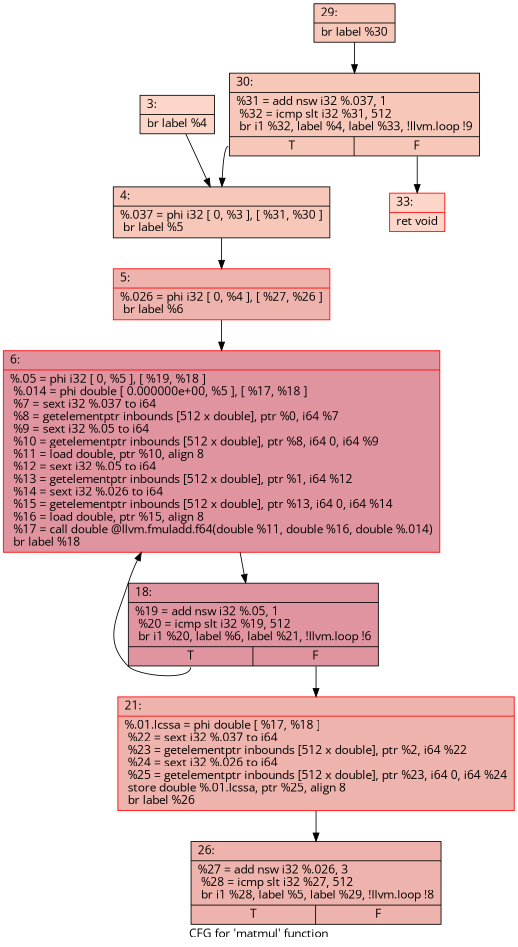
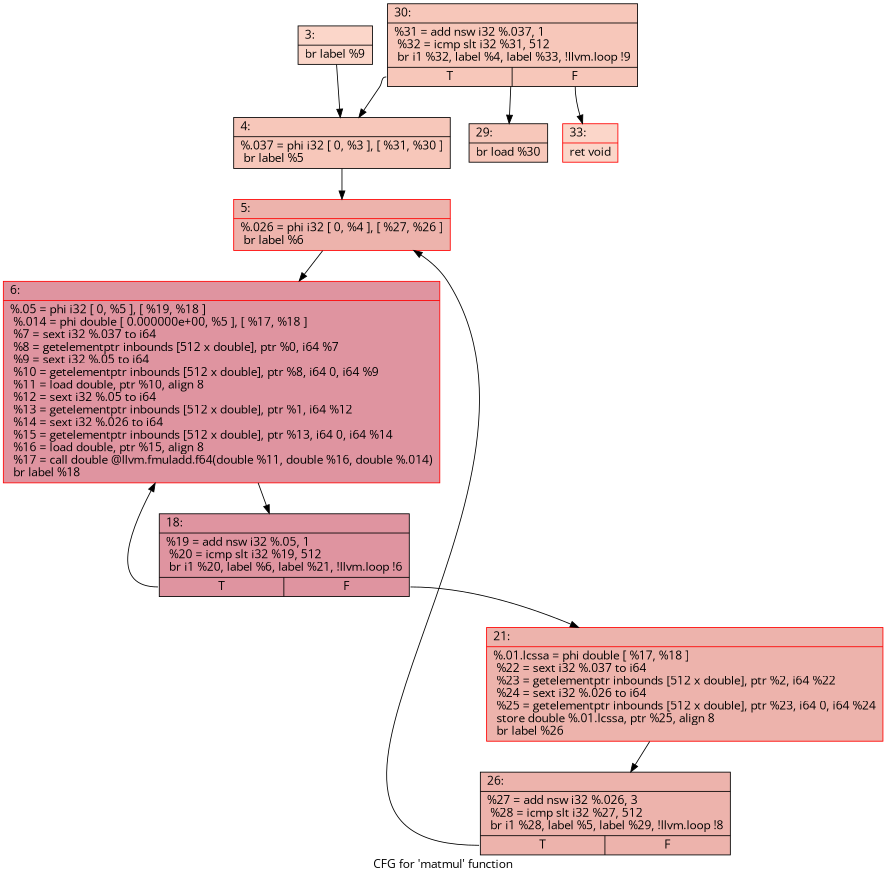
(355, 32) -> (508, 152)
(355, 53) -> (510, 101)
(177, 124) -> (335, 54)
none -> (443, 574)
